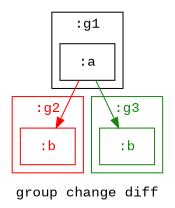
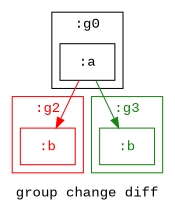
(87, 24) -> (87, 24)
